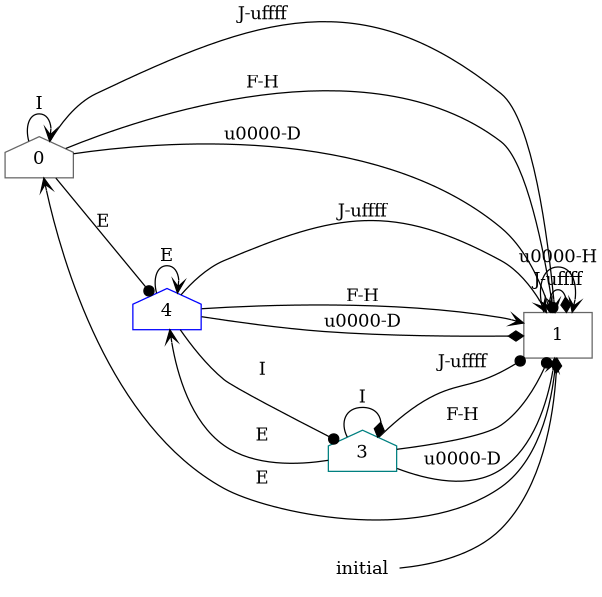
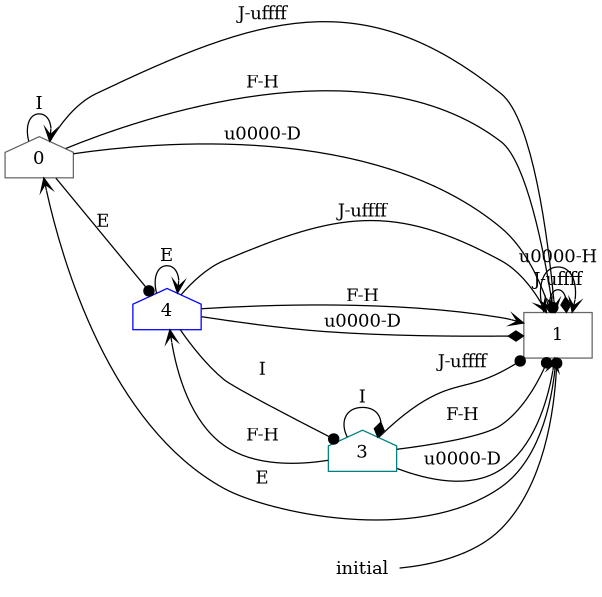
(263, 436) -> (263, 436)
(519, 506) -> (520, 504)
